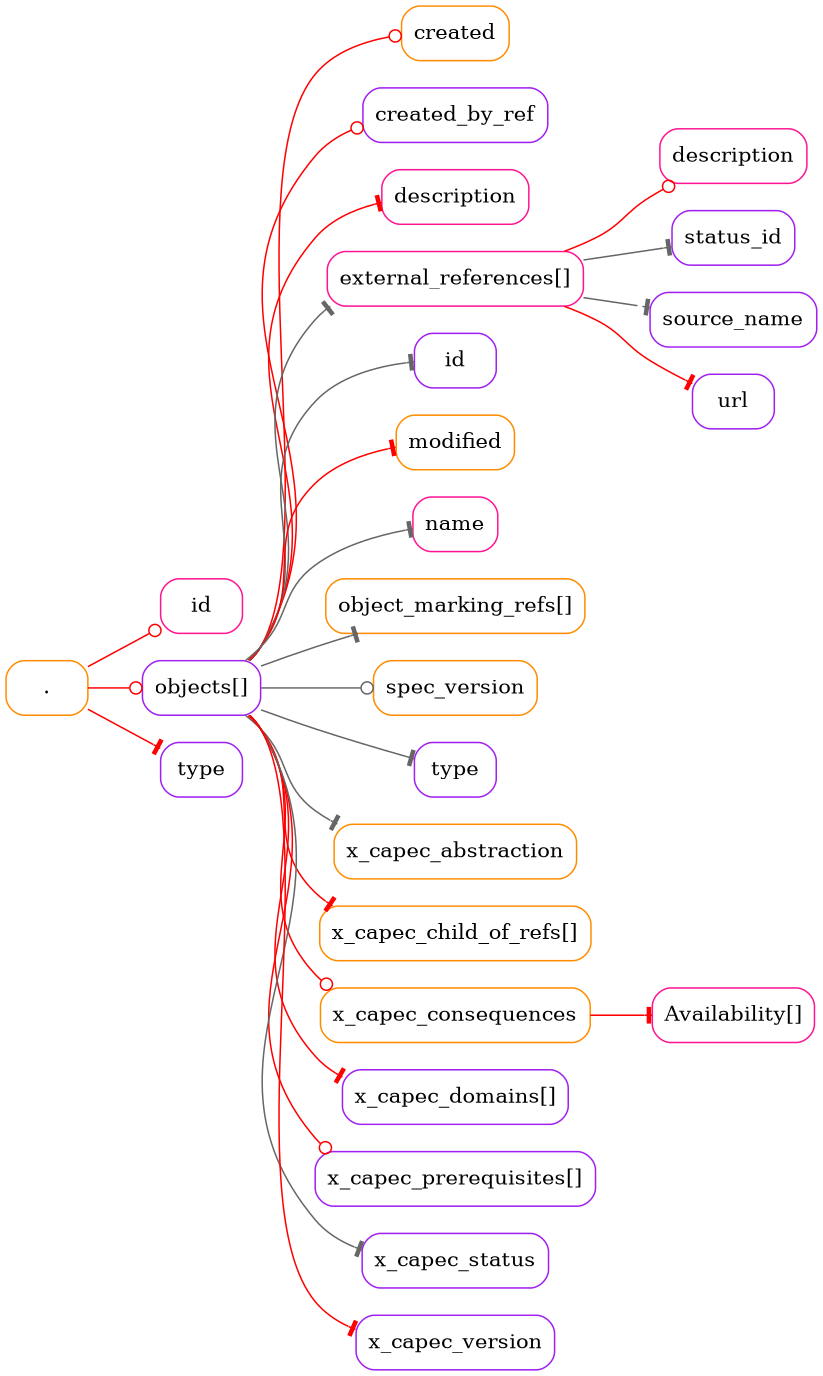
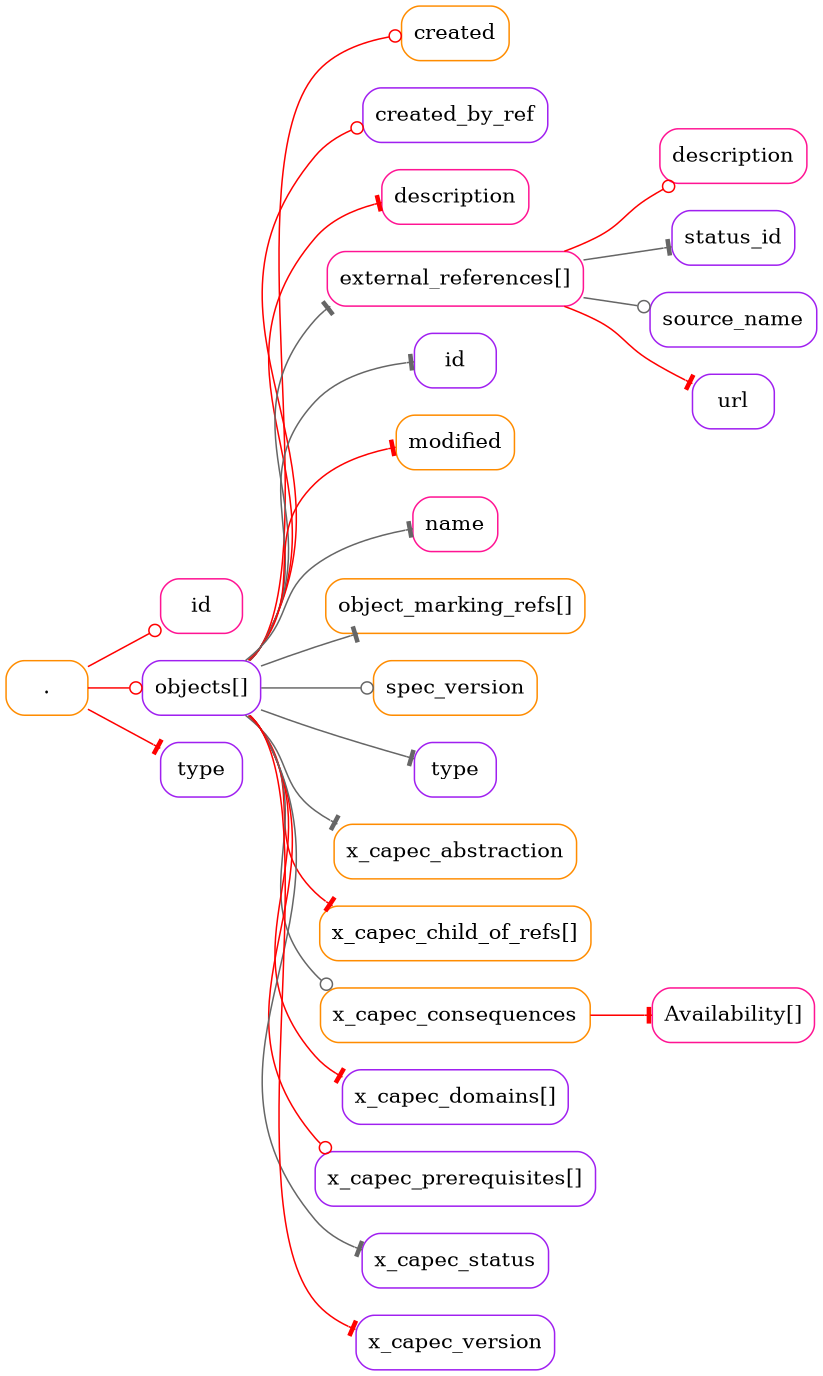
(610, 302) -> (610, 302)
(283, 849) -> (283, 849)
